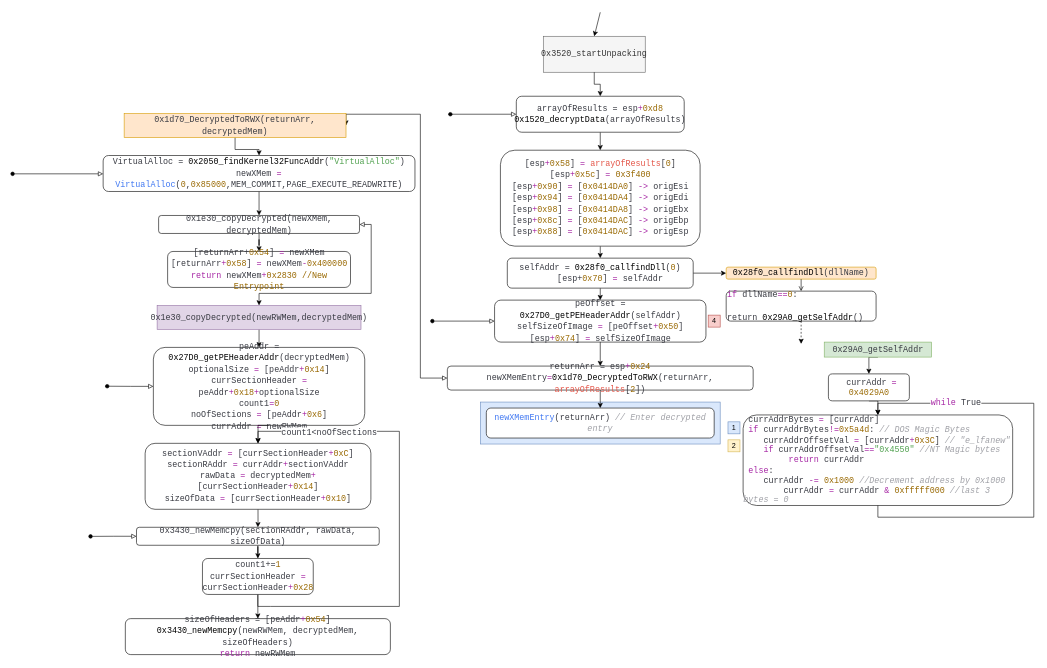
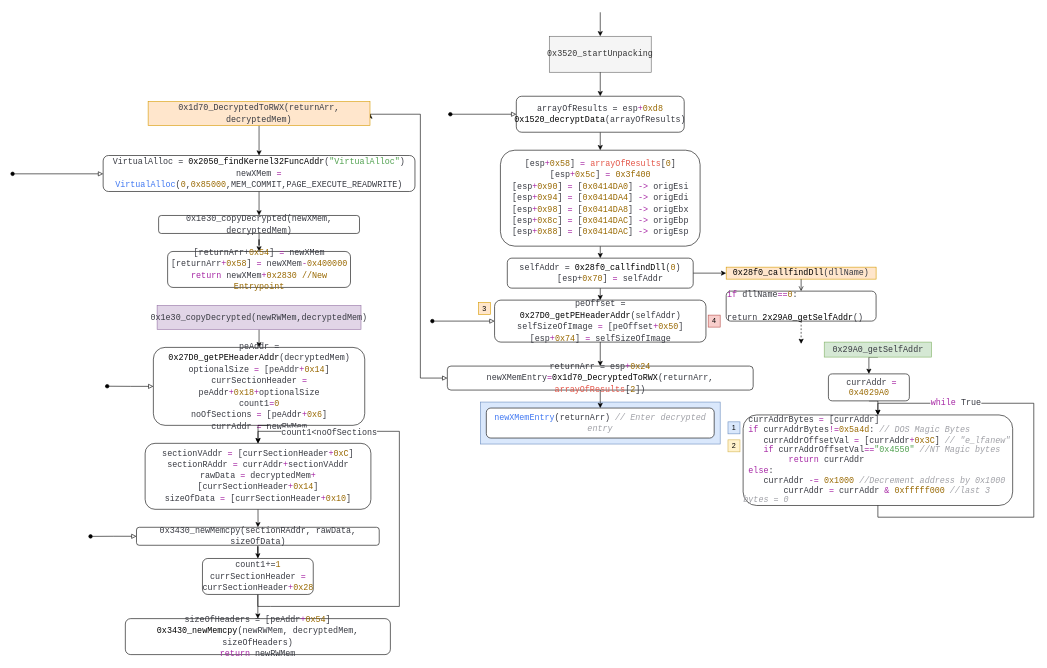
(594, 54) -> (600, 54)
(235, 126) -> (259, 114)
(801, 273) -> (801, 273)
(313, 294) -> none
(781, 306) -> (781, 306)
none -> (485, 309)
